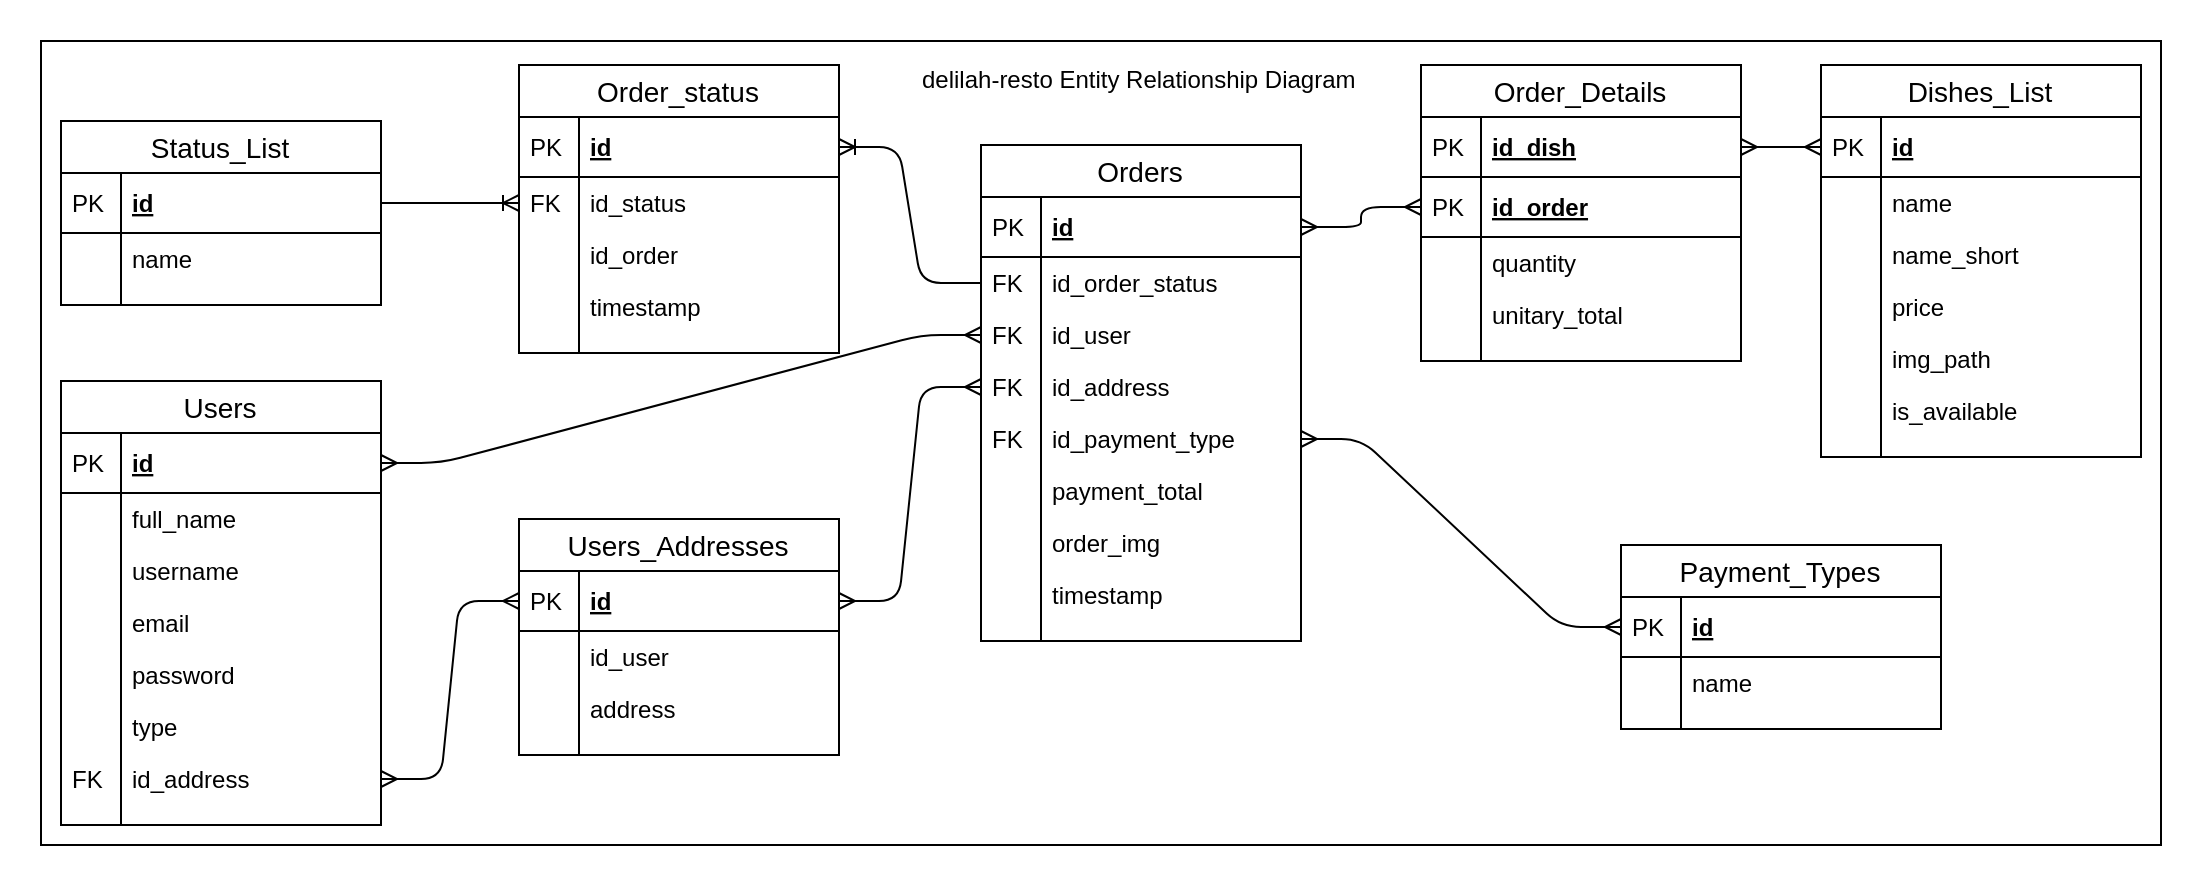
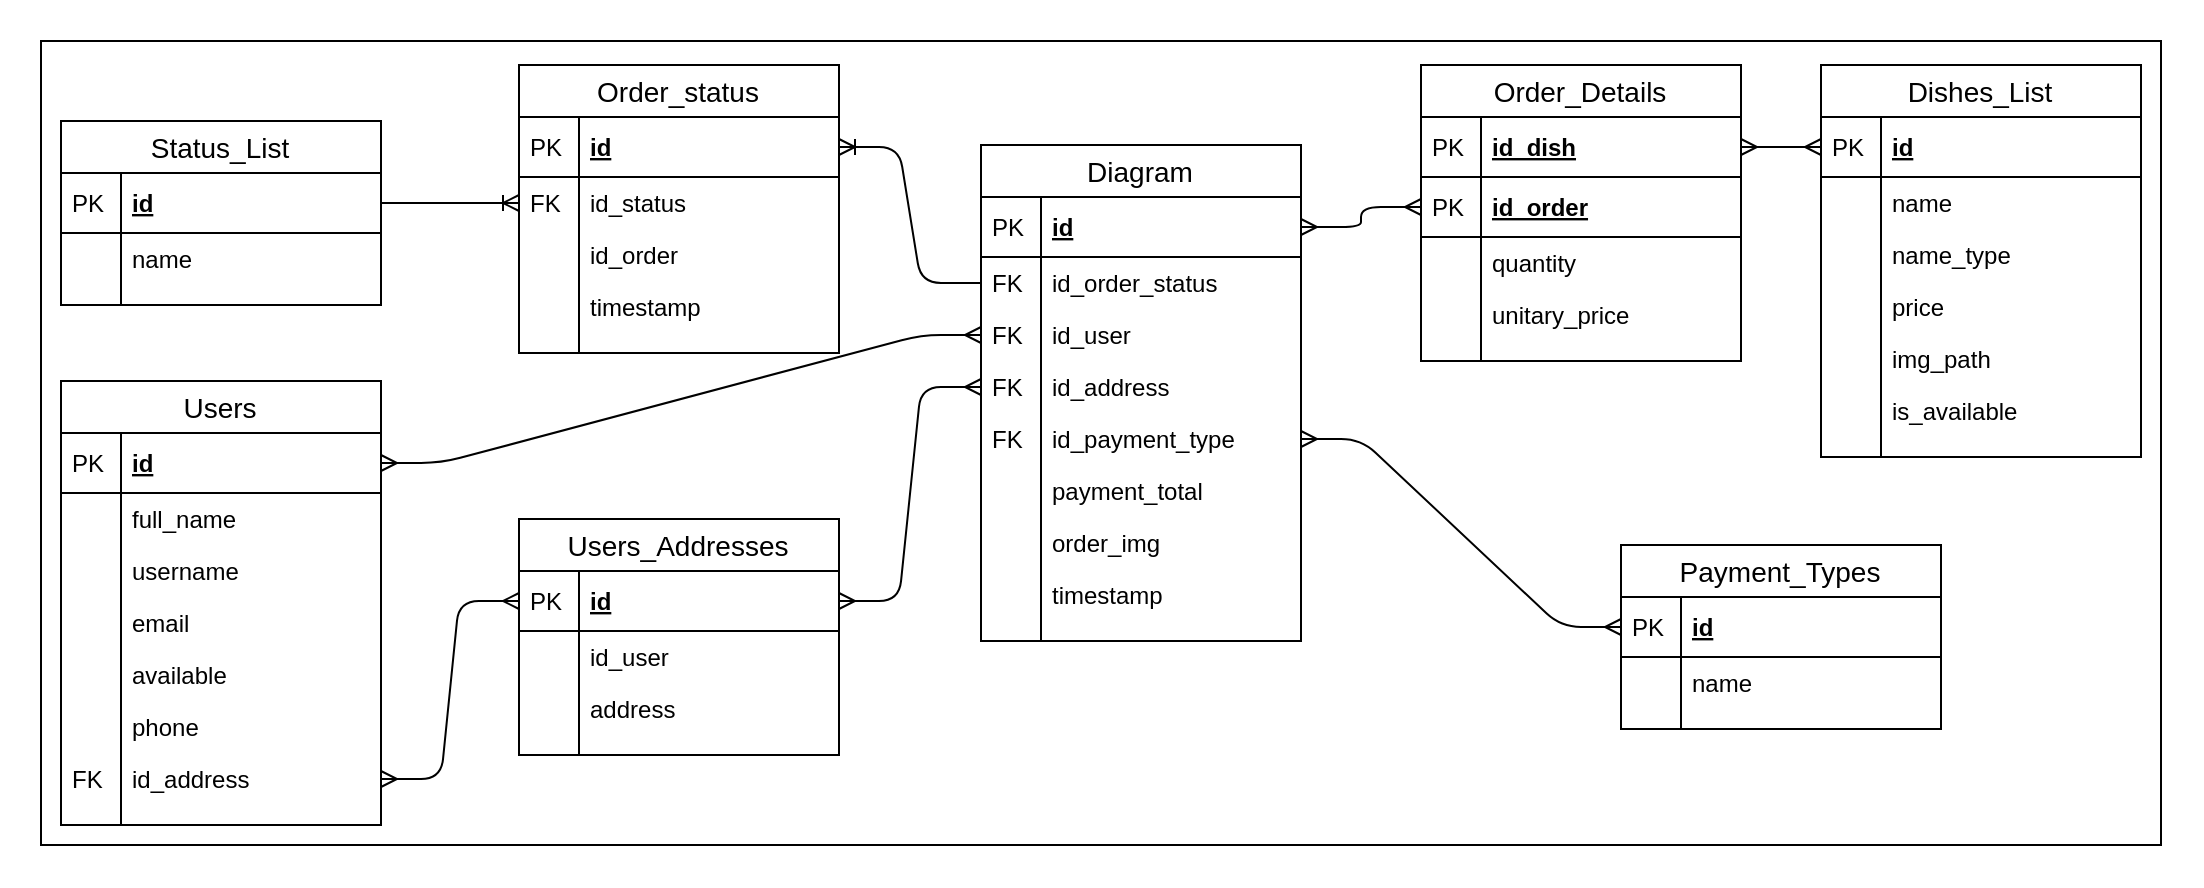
(1141, 79) -> none
(1140, 173) -> (1140, 173)
(1959, 256) -> (1952, 256)
(1573, 316) -> (1573, 316)
(186, 676) -> (183, 676)
(159, 728) -> (166, 728)
